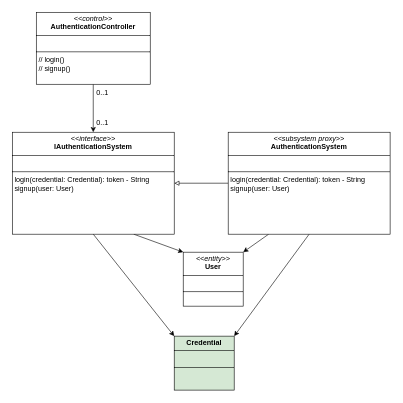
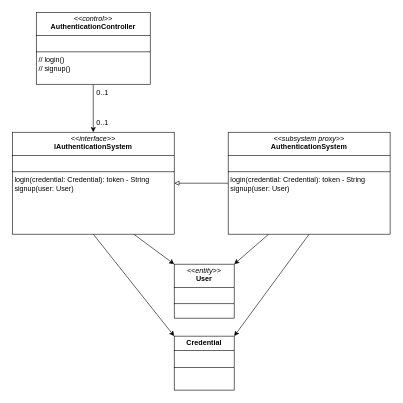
(213, 279) -> (204, 291)
(204, 363) -> (204, 363)
